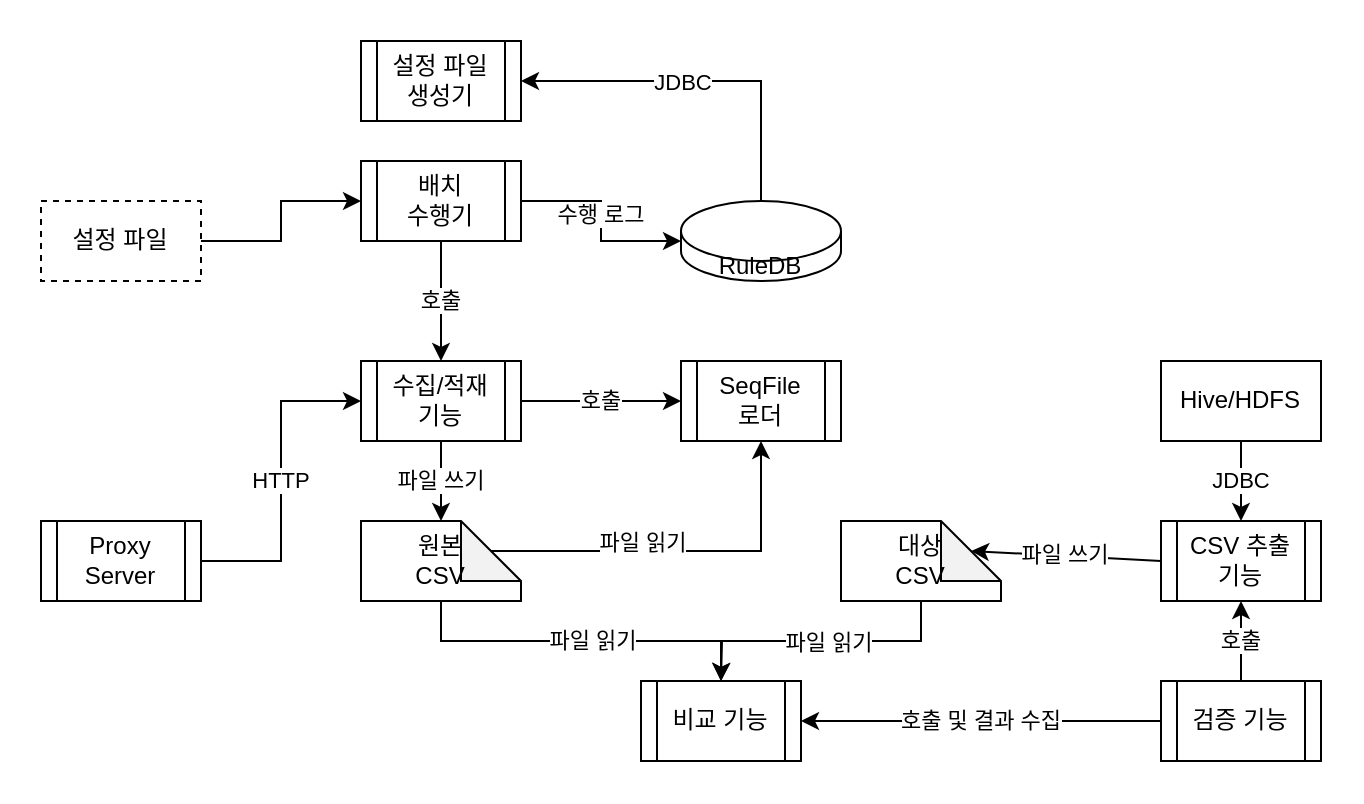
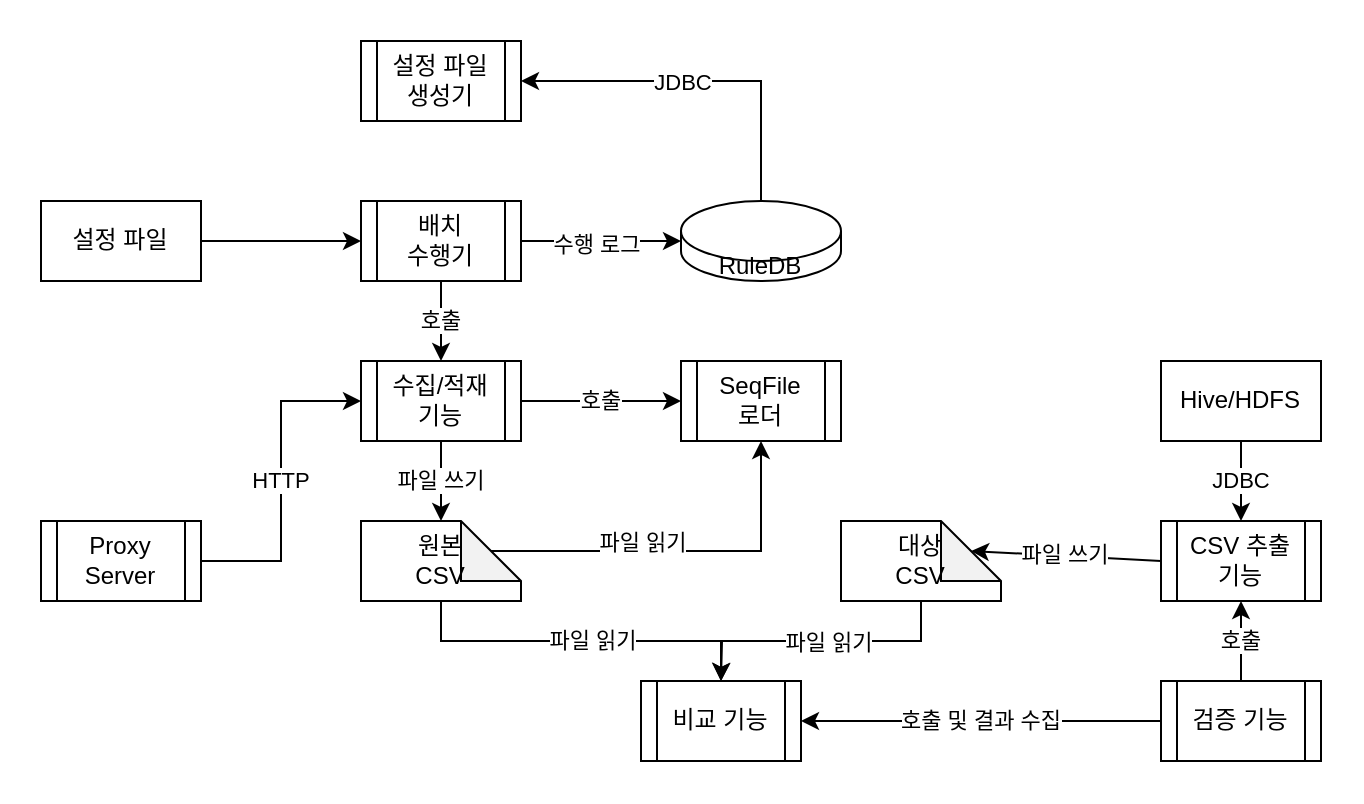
(441, 201) -> (441, 241)
(121, 241) -> (121, 241)
